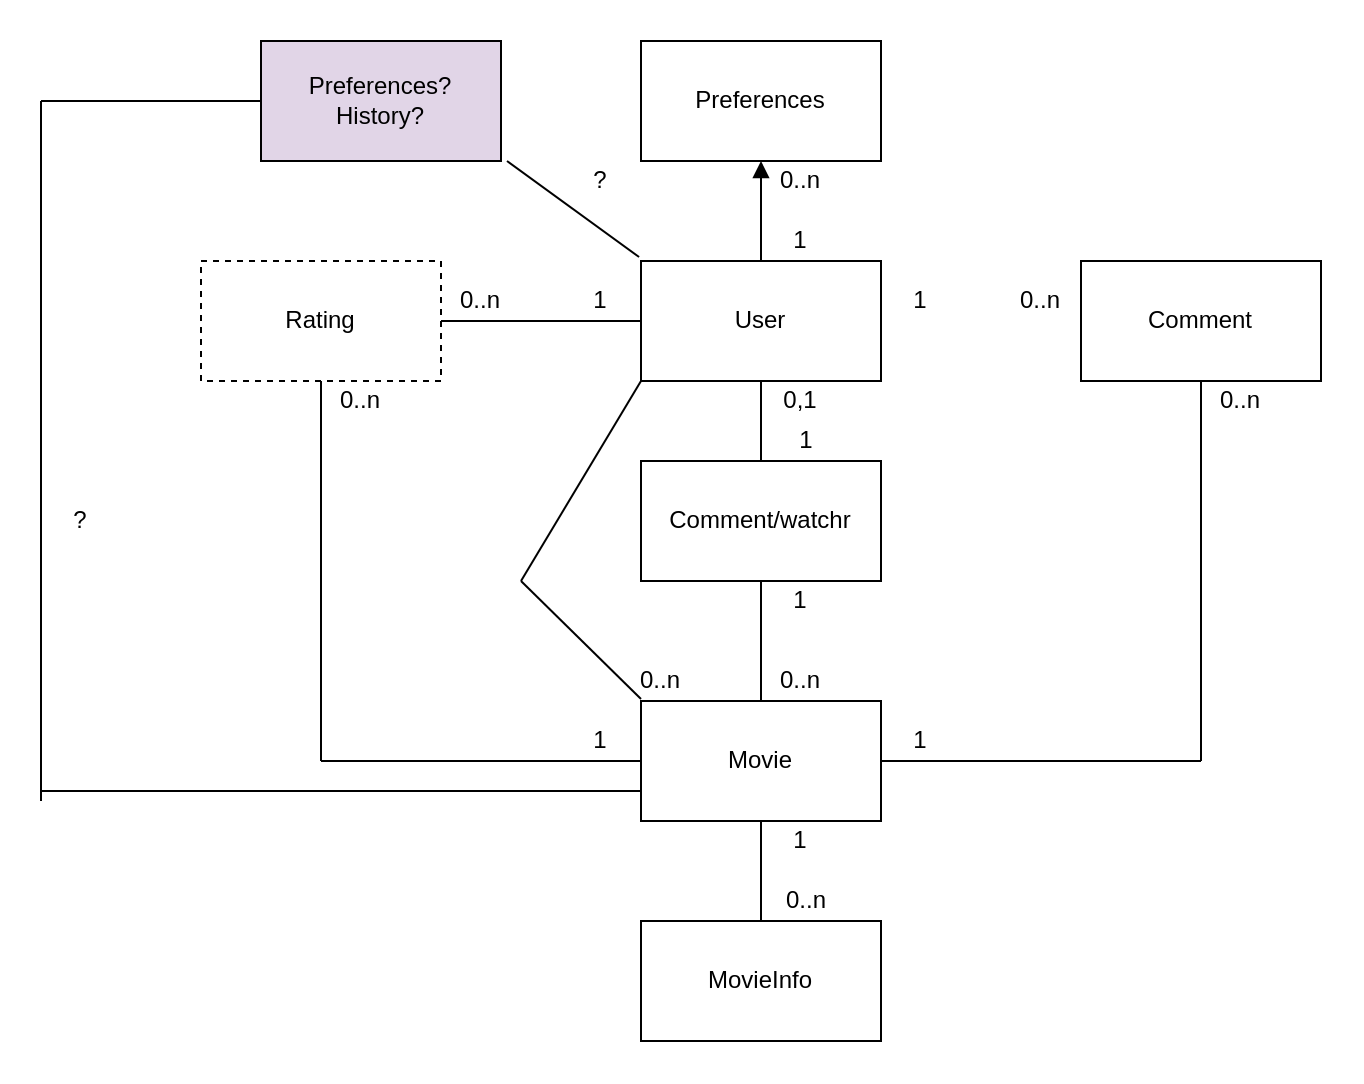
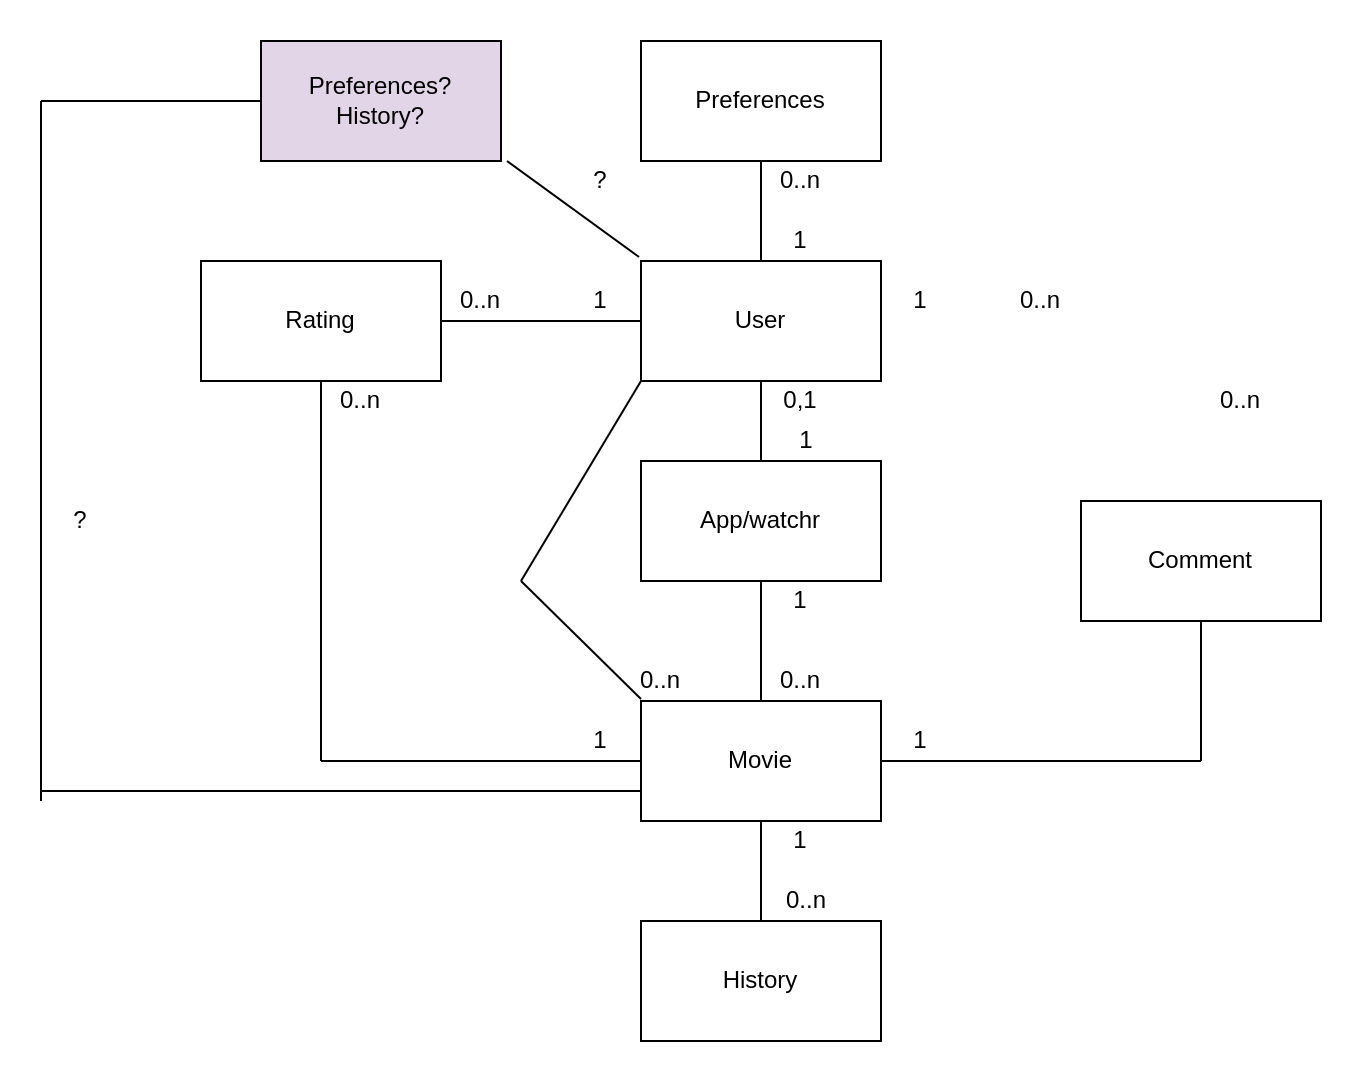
(761, 178) -> (761, 171)
(321, 321) -> (321, 321)
(1201, 321) -> (1201, 561)
(761, 521) -> (761, 521)
(761, 981) -> (761, 981)
